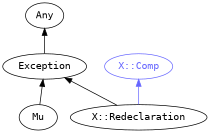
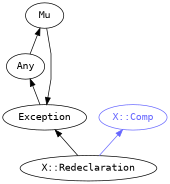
none -> (34, 44)
